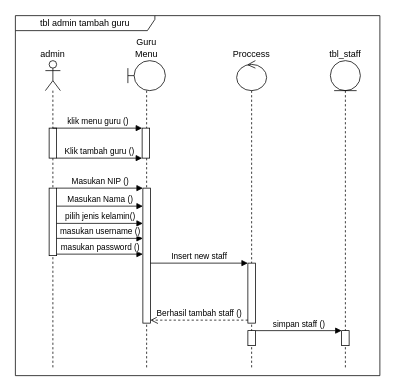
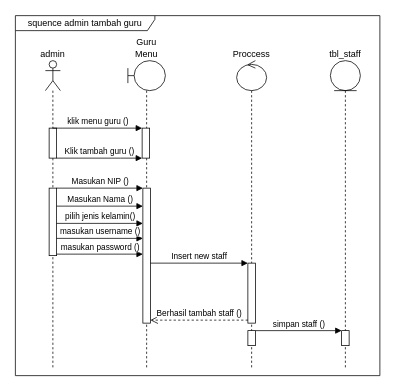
(85, 23) -> (85, 23)
